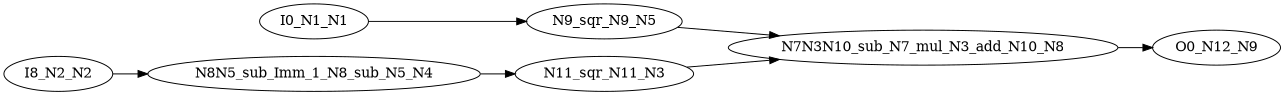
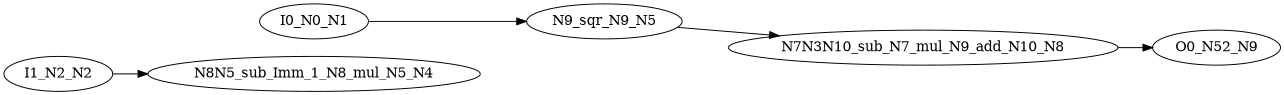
(314, 21) -> (314, 21)
(923, 48) -> (923, 48)
(1217, 48) -> (1217, 48)
(58, 74) -> (58, 74)
(314, 74) -> (314, 74)
(604, 74) -> none
